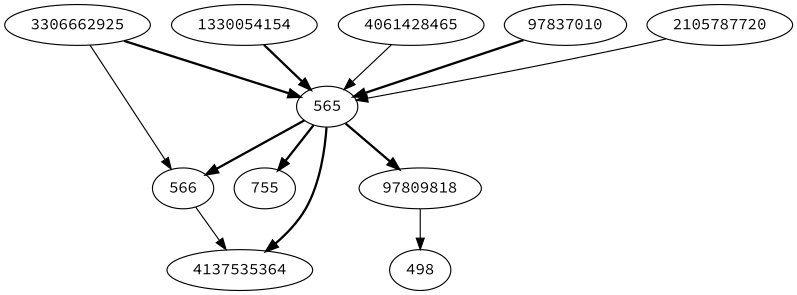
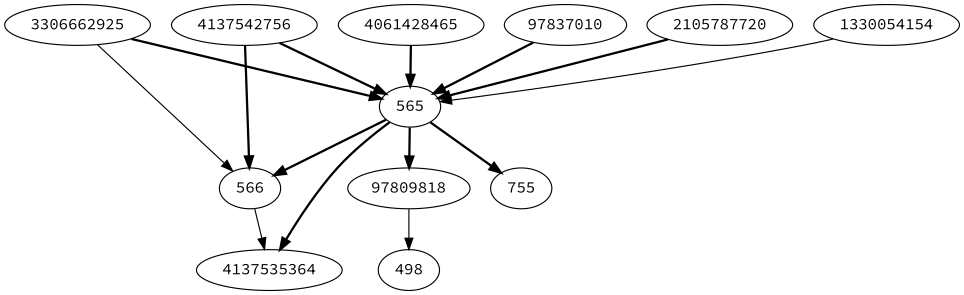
none -> (244, 25)
(283, 63) -> (643, 73)
(372, 63) -> (411, 60)
(517, 70) -> (559, 67)
